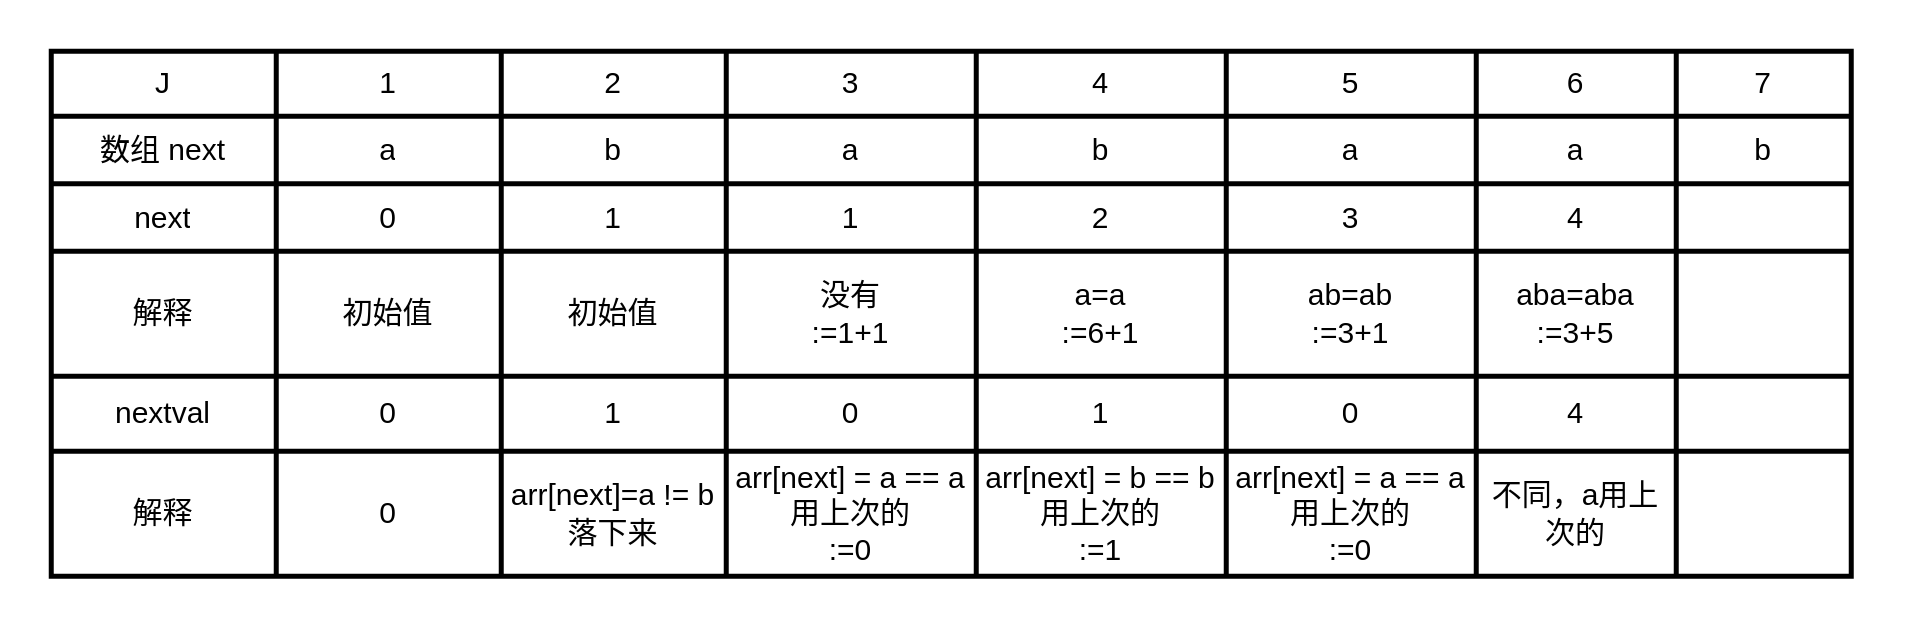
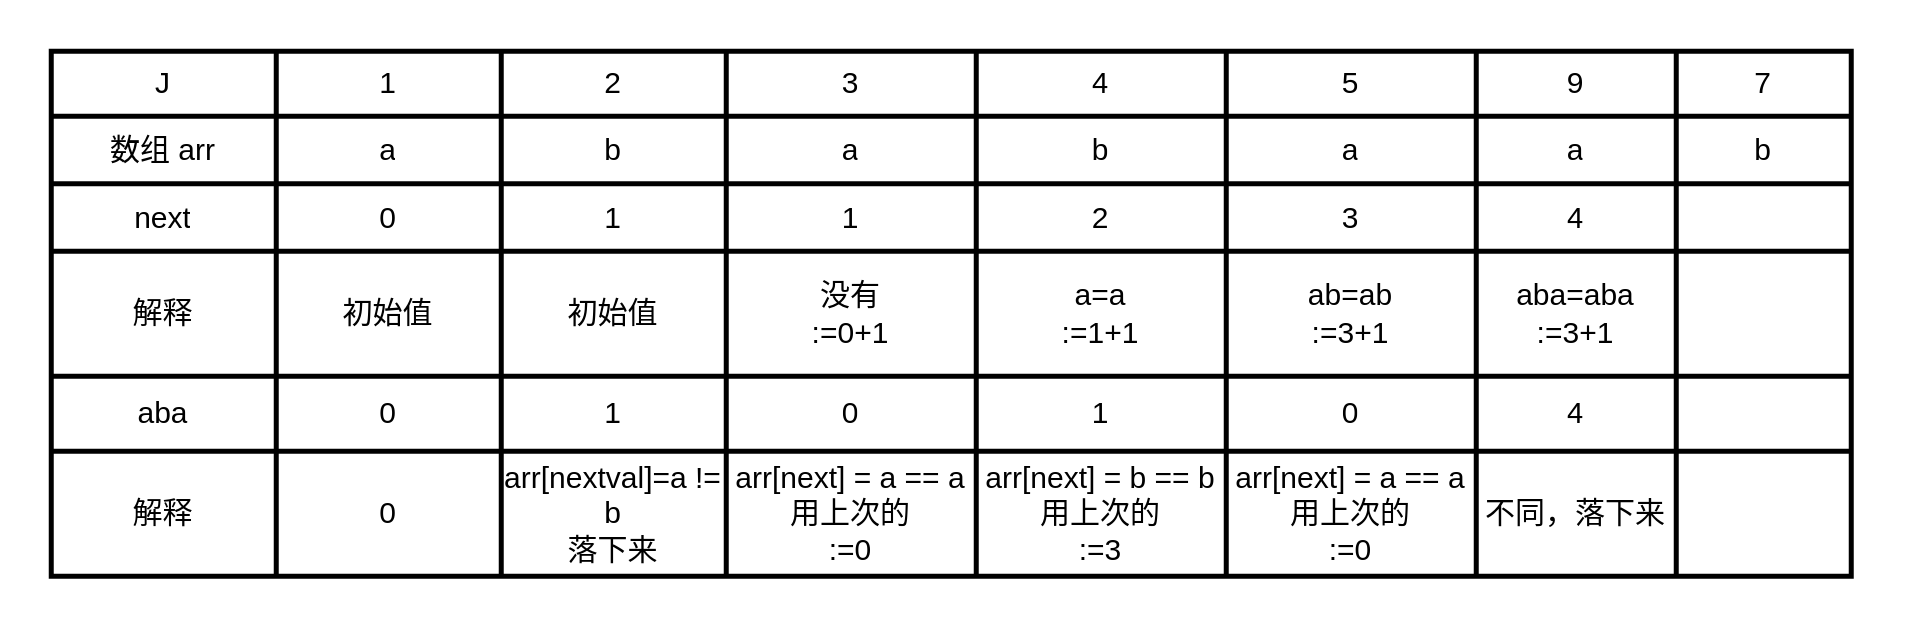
(1576, 84) -> (1576, 84)
(164, 151) -> (164, 151)
(851, 314) -> (851, 314)
(1101, 314) -> (1101, 314)
(1576, 314) -> (1576, 314)
(164, 414) -> (164, 414)
(614, 514) -> (614, 514)
(1101, 514) -> (1101, 514)
(1576, 514) -> (1576, 514)
